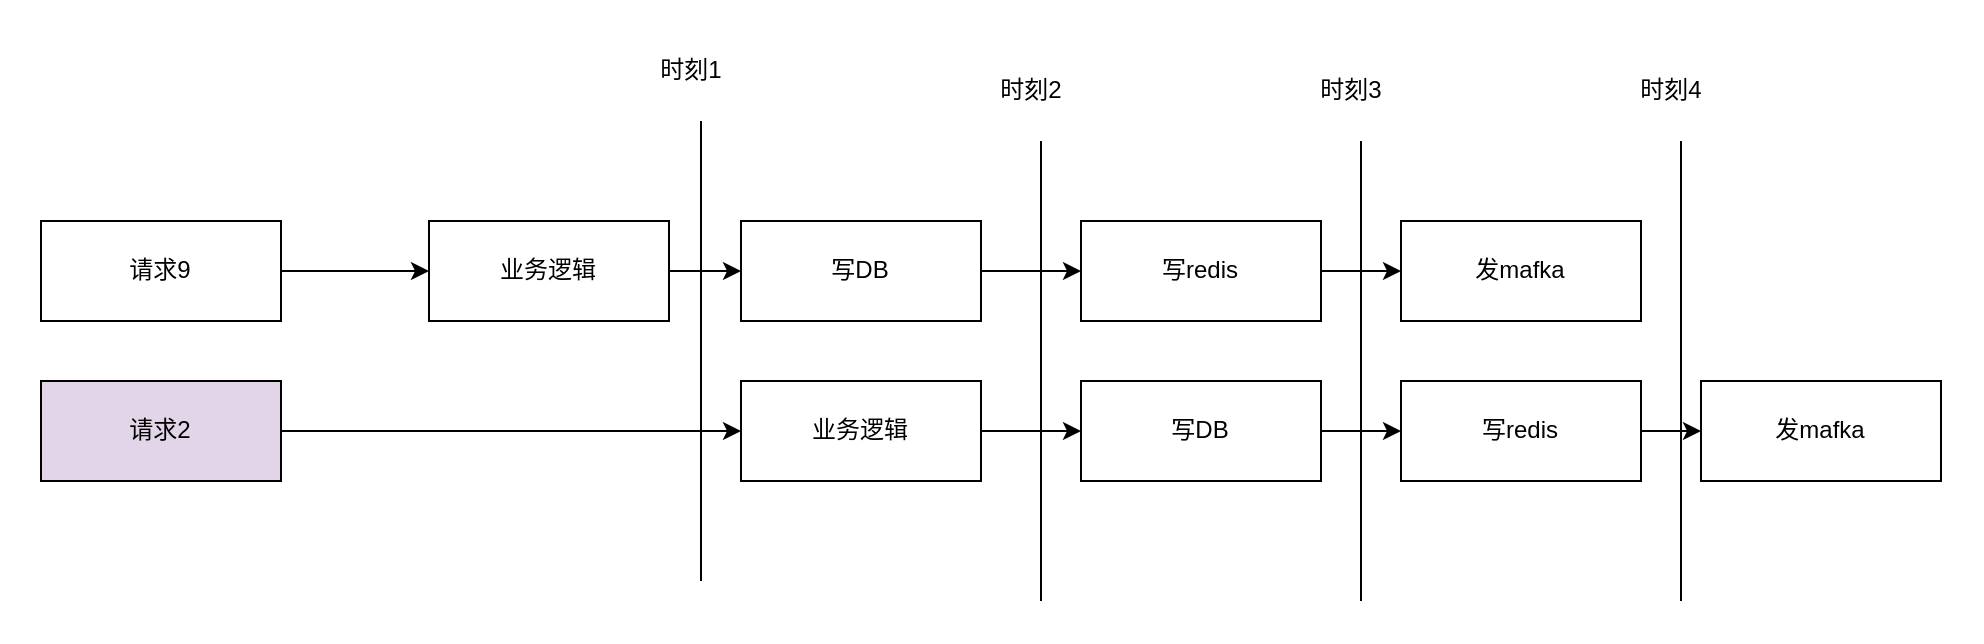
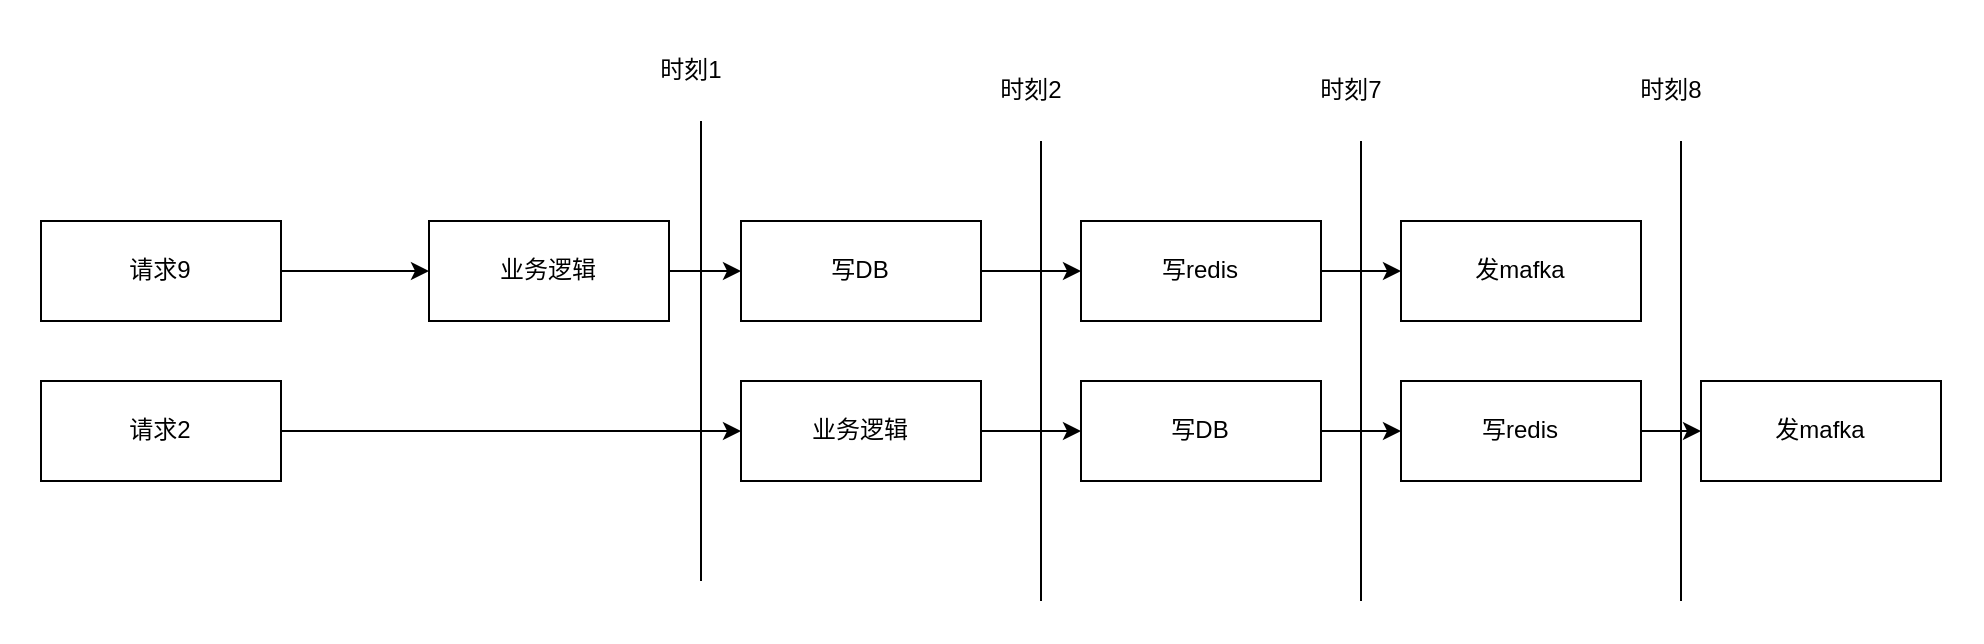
(1352, 91) -> (1352, 91)
(1672, 91) -> (1672, 91)
(161, 431) -> (161, 431)
